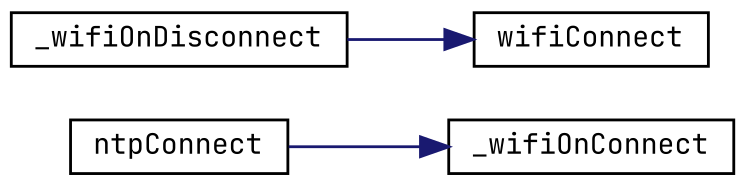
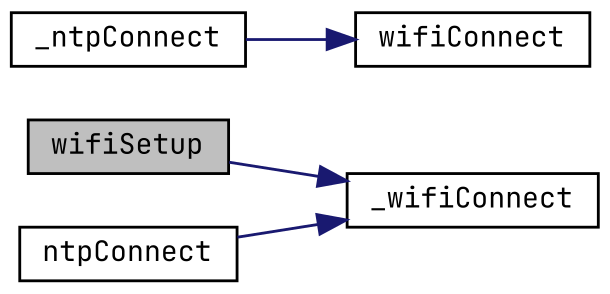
(179, 40) -> (128, 40)
none -> (128, 147)
(591, 147) -> (473, 200)
